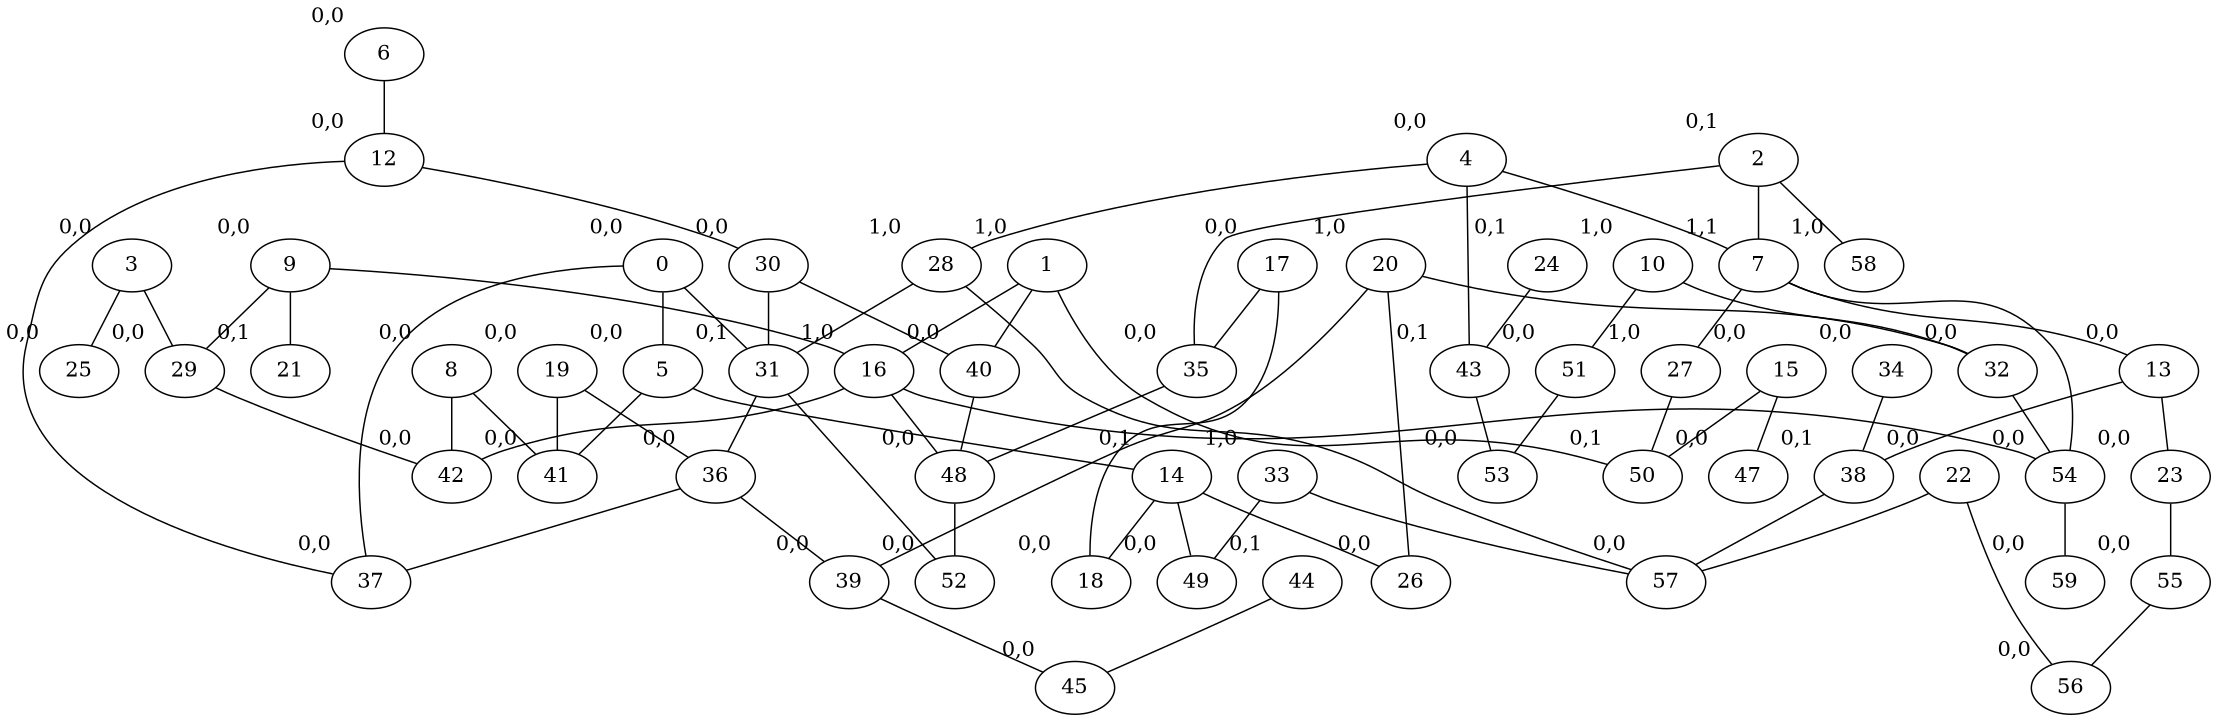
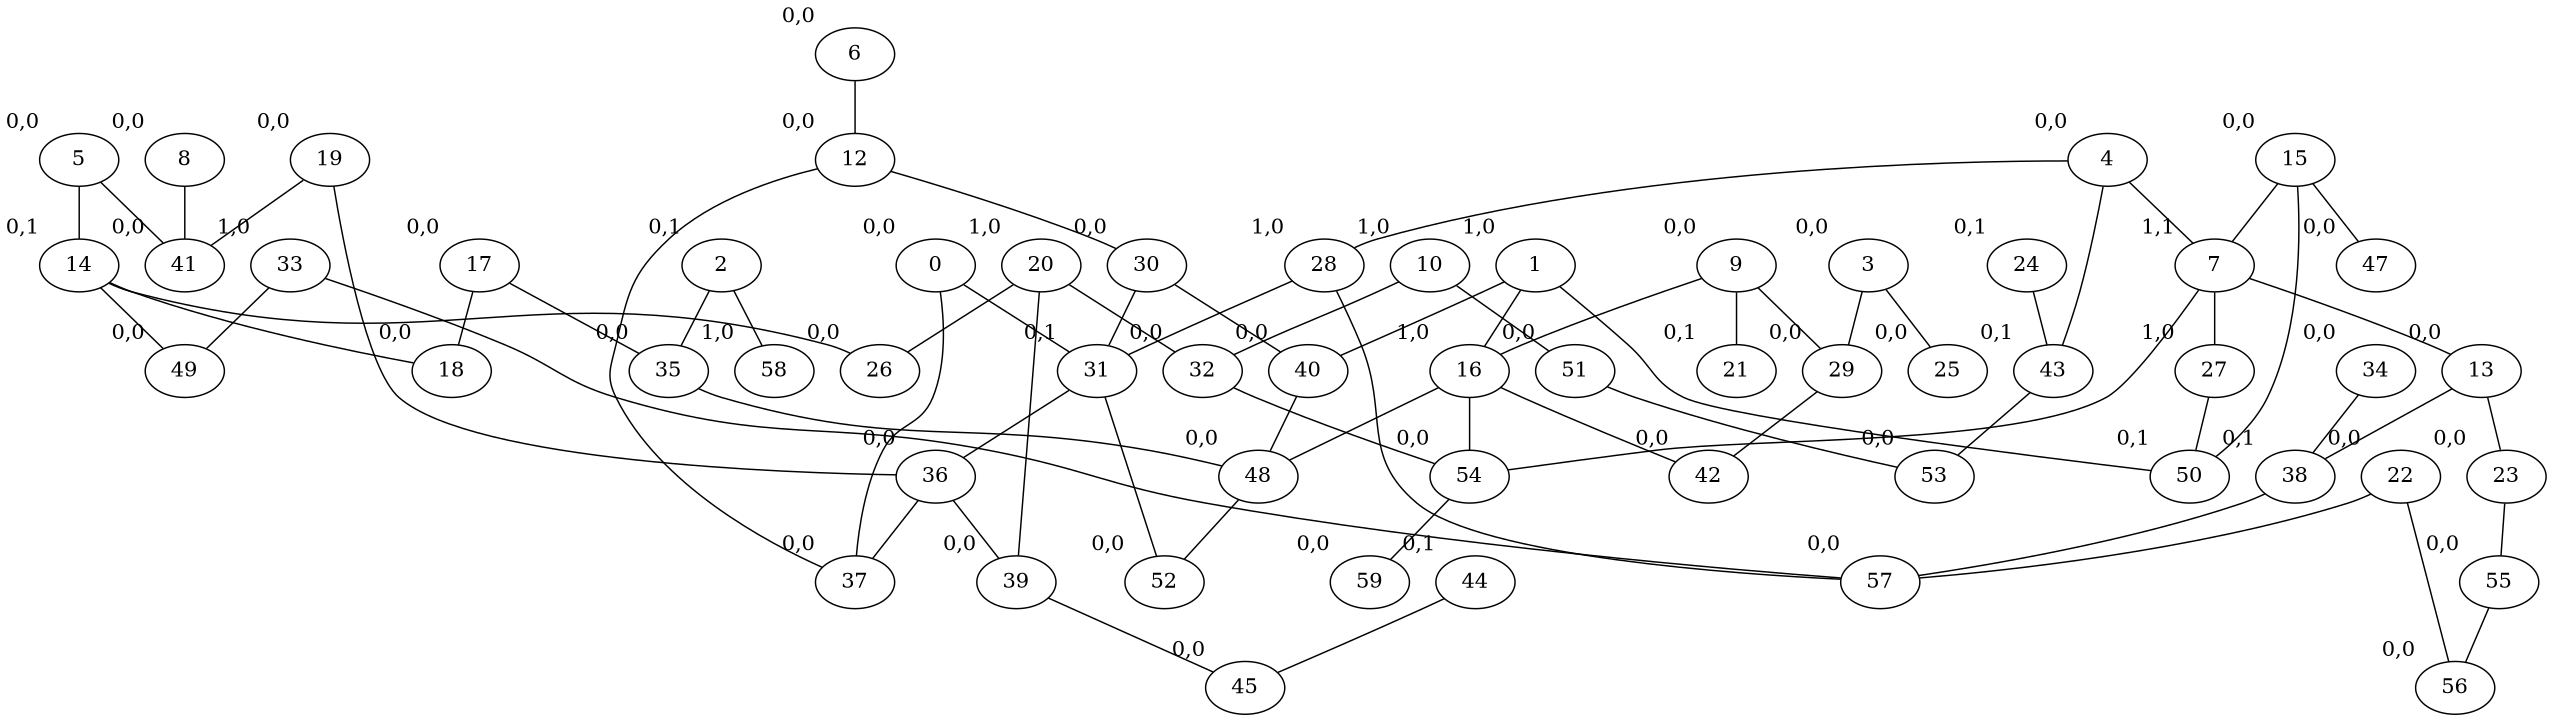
(1759, 213) -> (2255, 213)
(663, 318) -> none
(452, 424) -> none
